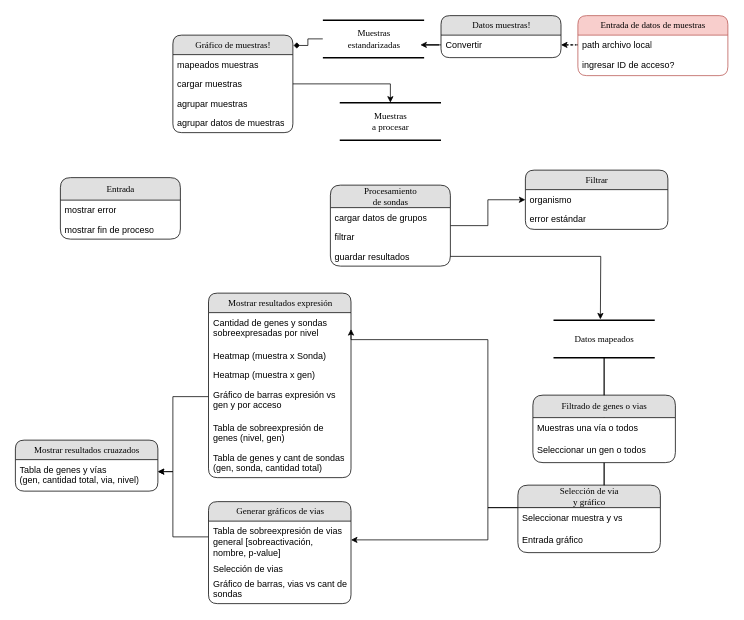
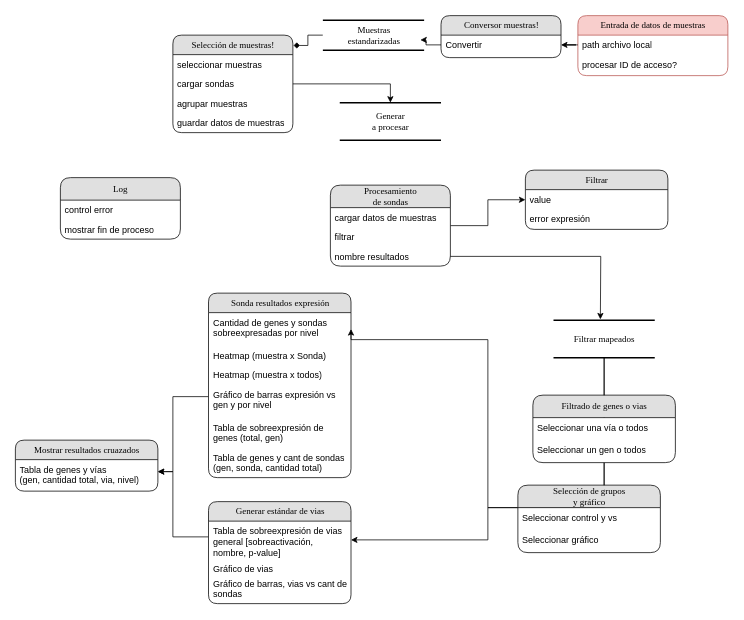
(502, 25) -> (502, 25)
(374, 39) -> (374, 35)
(233, 45) -> (233, 45)
(576, 45) -> (576, 45)
(219, 65) -> (224, 65)
(633, 65) -> (634, 65)
(214, 85) -> (209, 85)
(391, 121) -> (391, 121)
(234, 129) -> (234, 129)
(121, 189) -> (121, 189)
(551, 200) -> (541, 200)
(96, 211) -> (95, 211)
(387, 218) -> (391, 223)
(564, 220) -> (565, 220)
(378, 257) -> (375, 257)
(281, 303) -> (281, 303)
(605, 339) -> (605, 339)
(268, 376) -> (273, 376)
(281, 400) -> (281, 400)
(593, 428) -> (598, 428)
(281, 433) -> (281, 433)
(590, 496) -> (590, 496)
(281, 511) -> (281, 511)
(577, 518) -> (576, 518)
(558, 541) -> (566, 541)
(250, 569) -> (246, 569)
